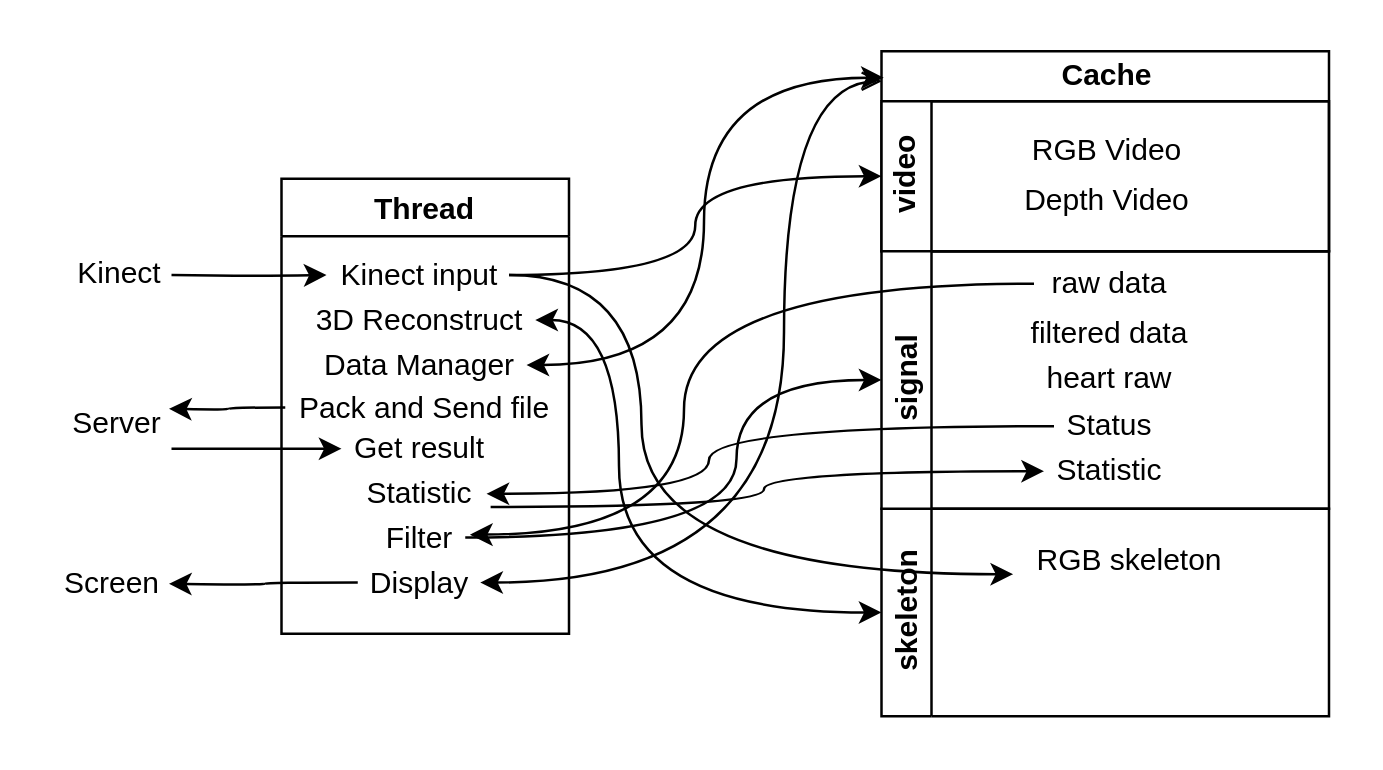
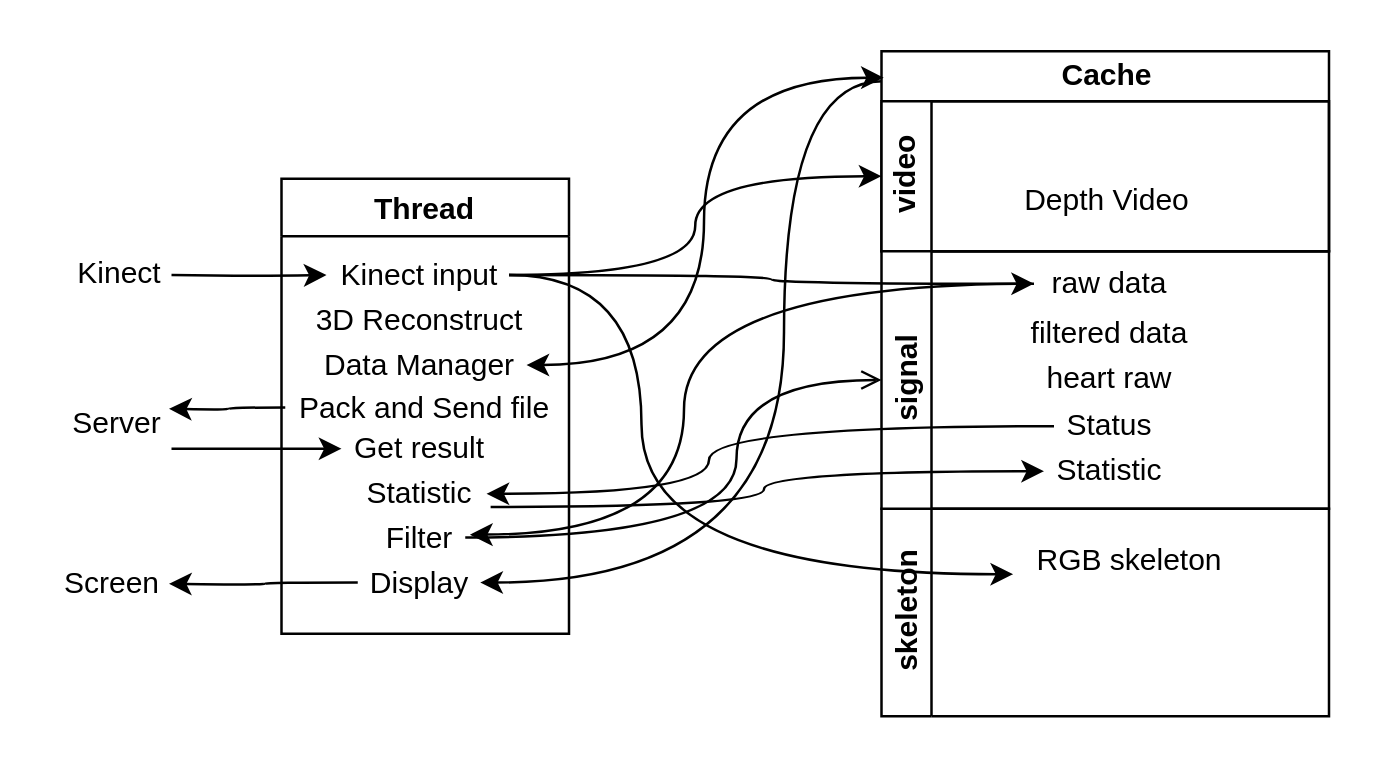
(822, 115) -> (824, 115)
(1106, 151) -> none
none -> (852, 283)
(863, 380) -> (868, 380)
(756, 602) -> none
